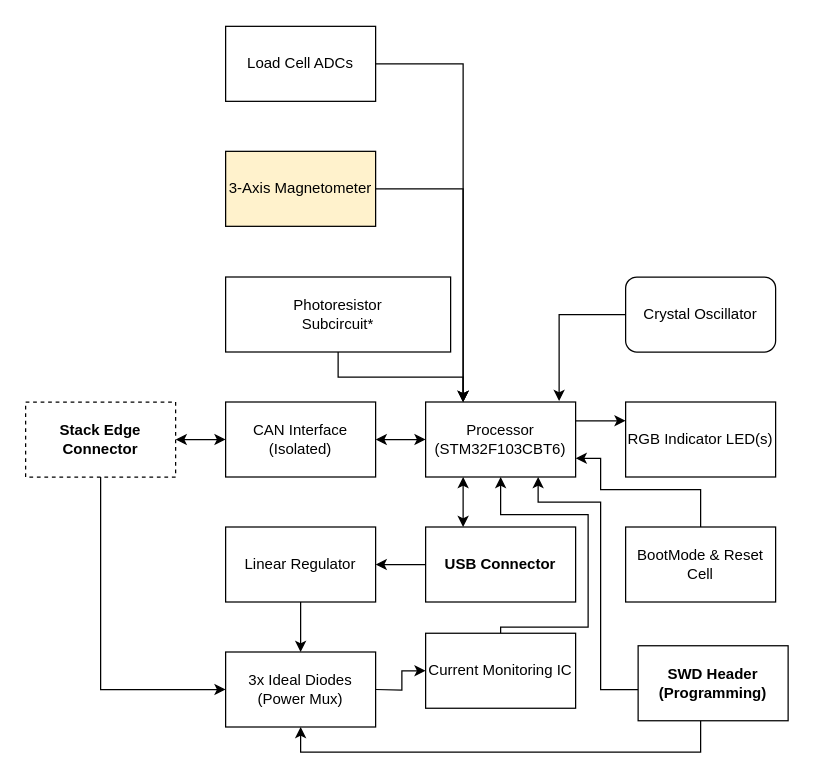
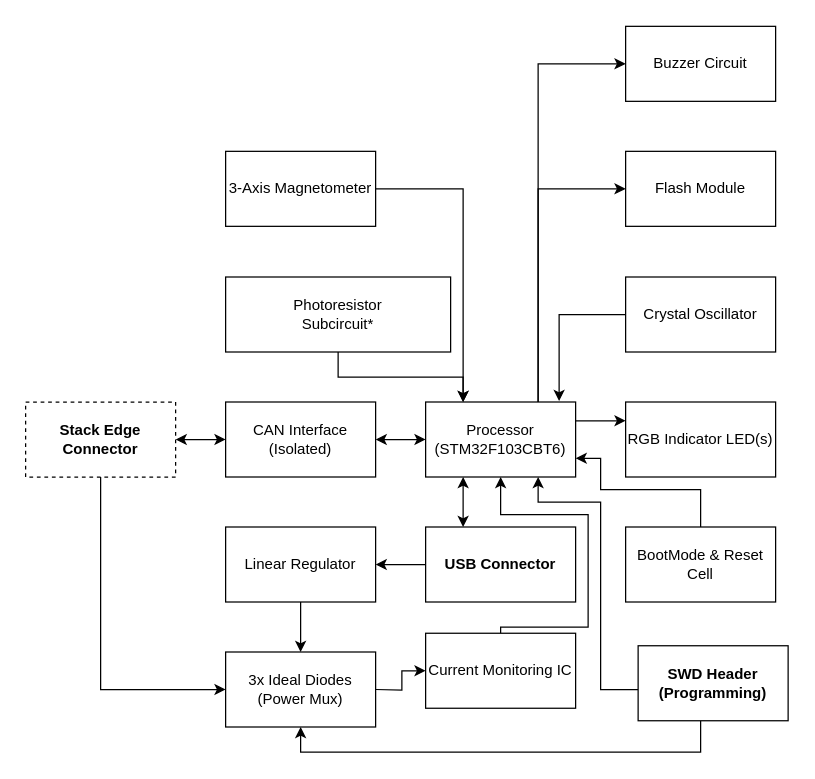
(301, 64) -> none
none -> (701, 64)
(463, 81) -> none
none -> (538, 86)
(301, 189) -> (301, 189)
none -> (578, 189)
none -> (701, 189)
(701, 314) -> (701, 314)
